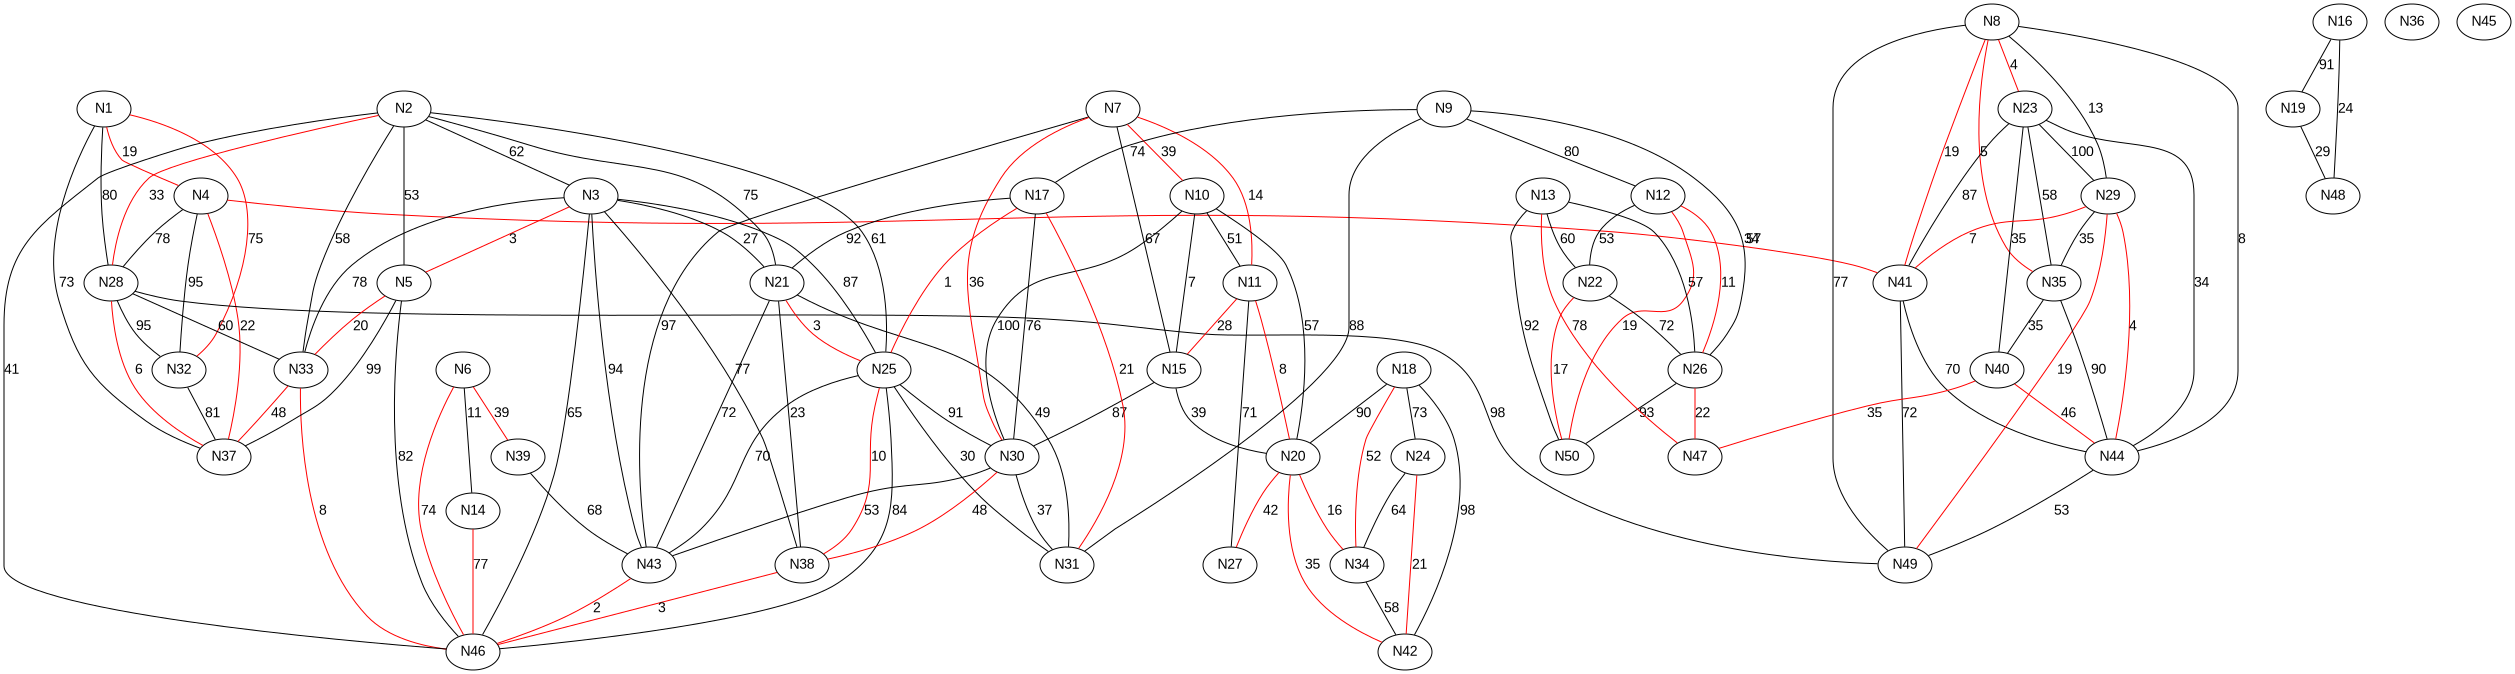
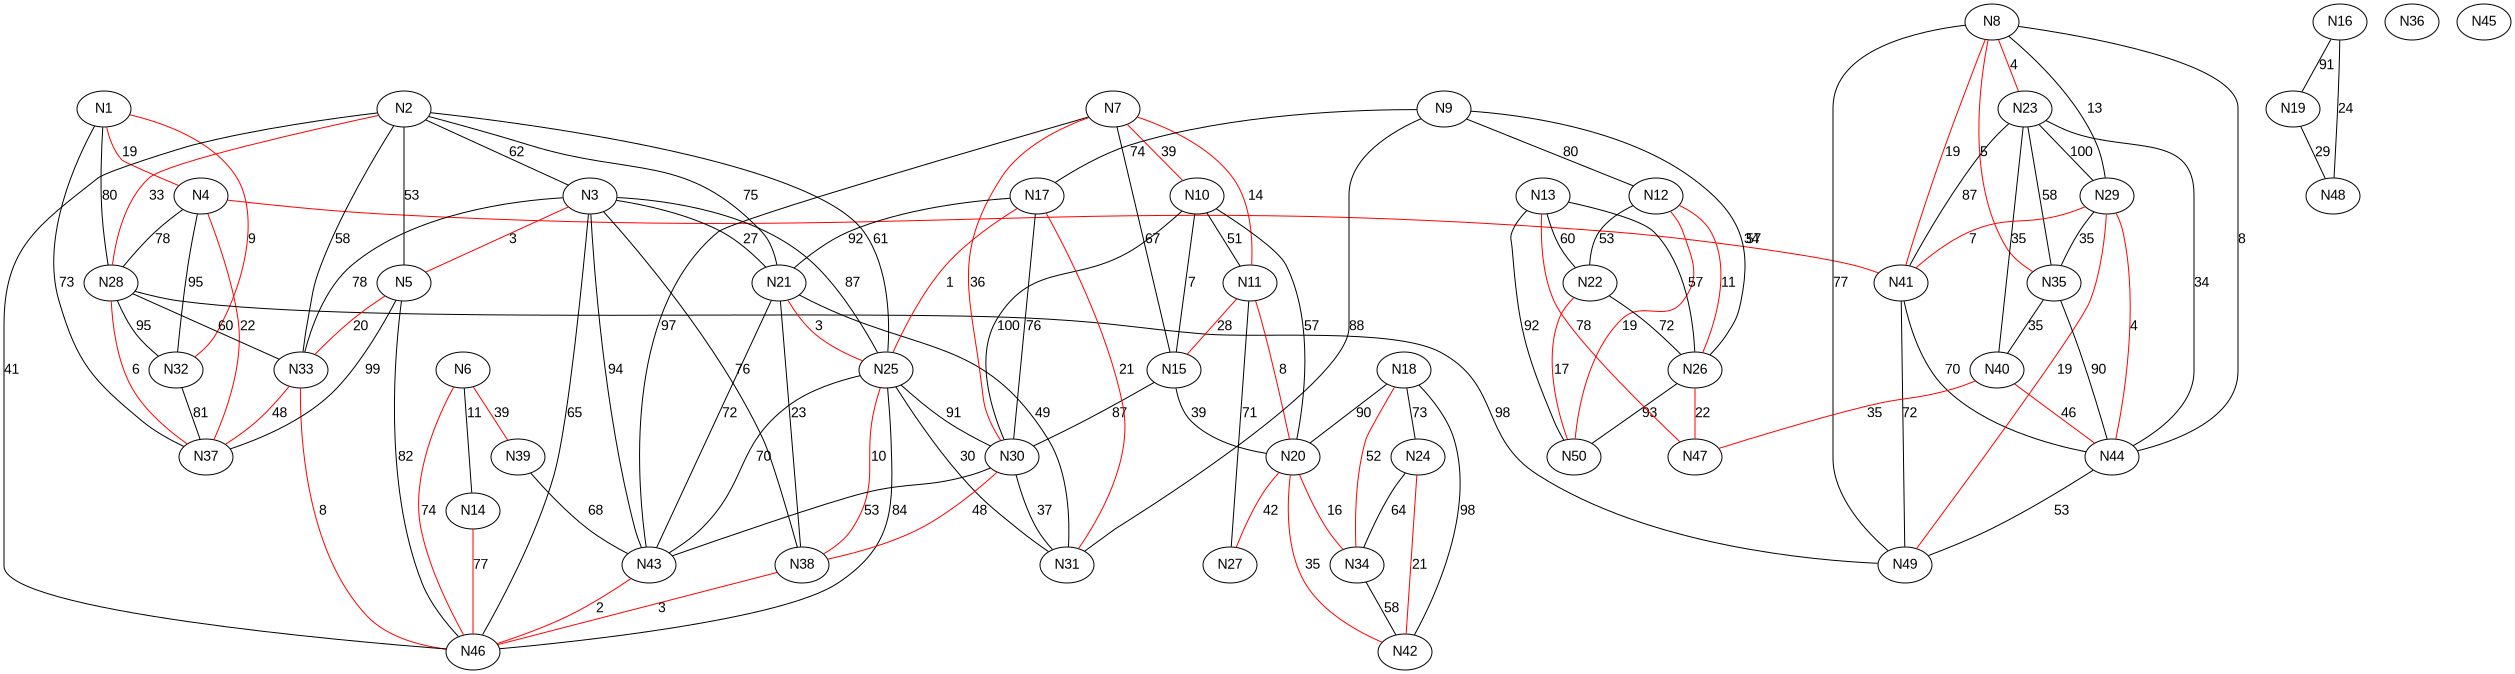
(256, 240) -> (252, 240)
(743, 370) -> (743, 370)
